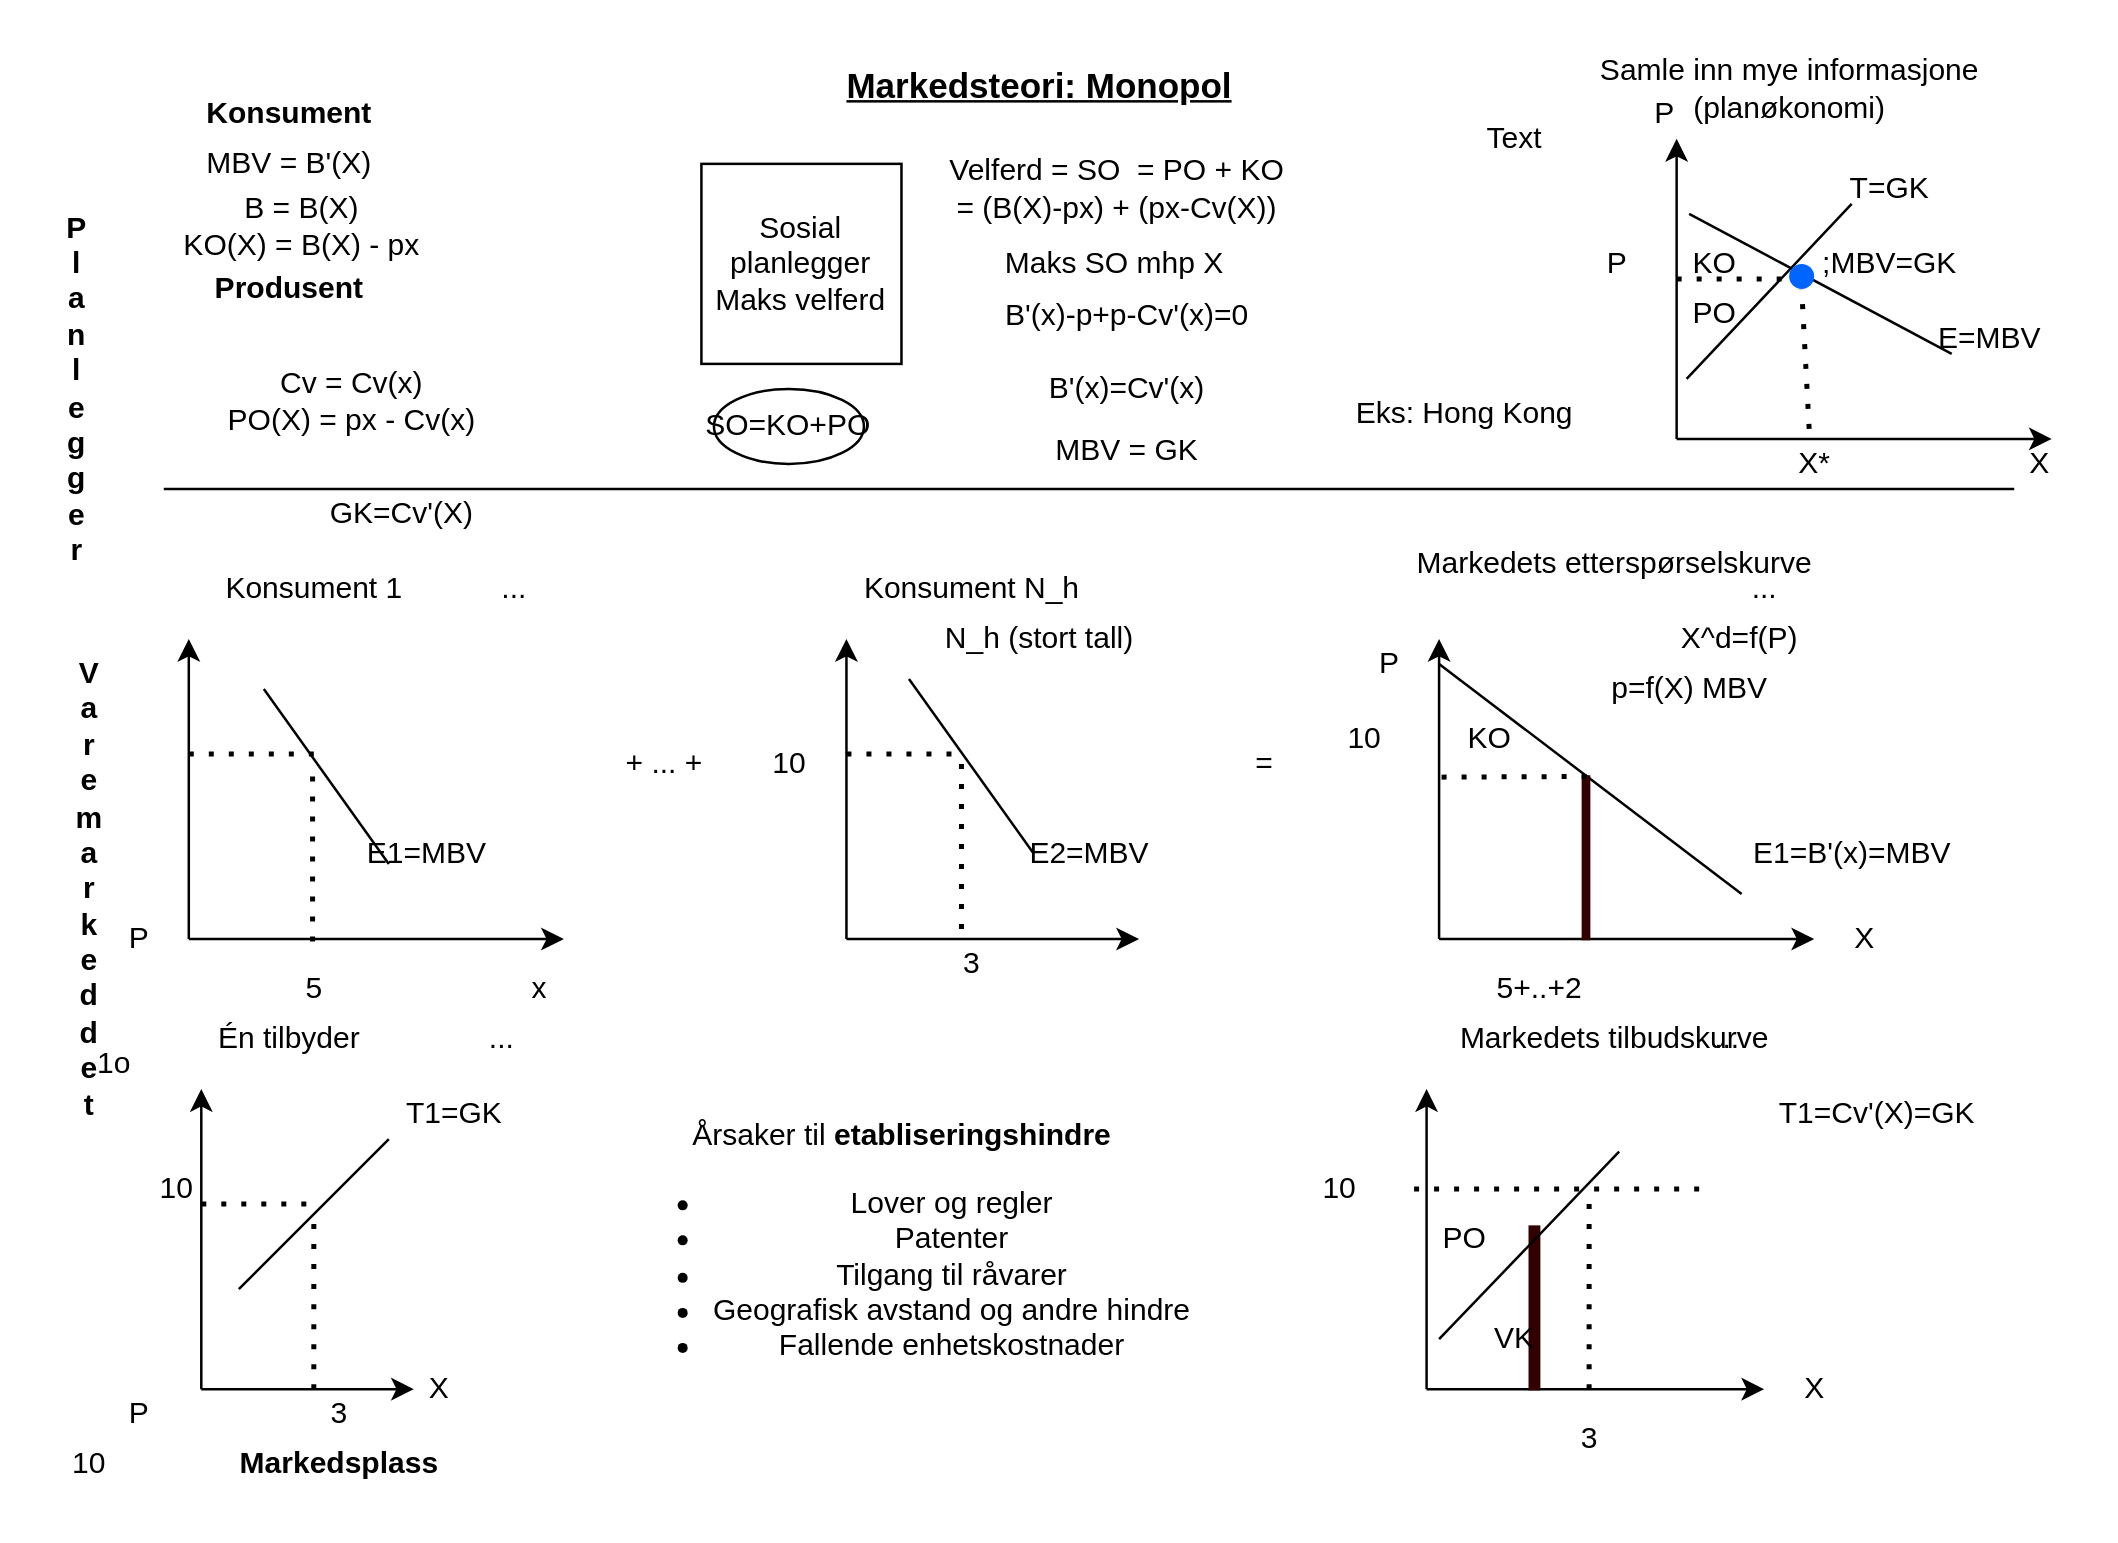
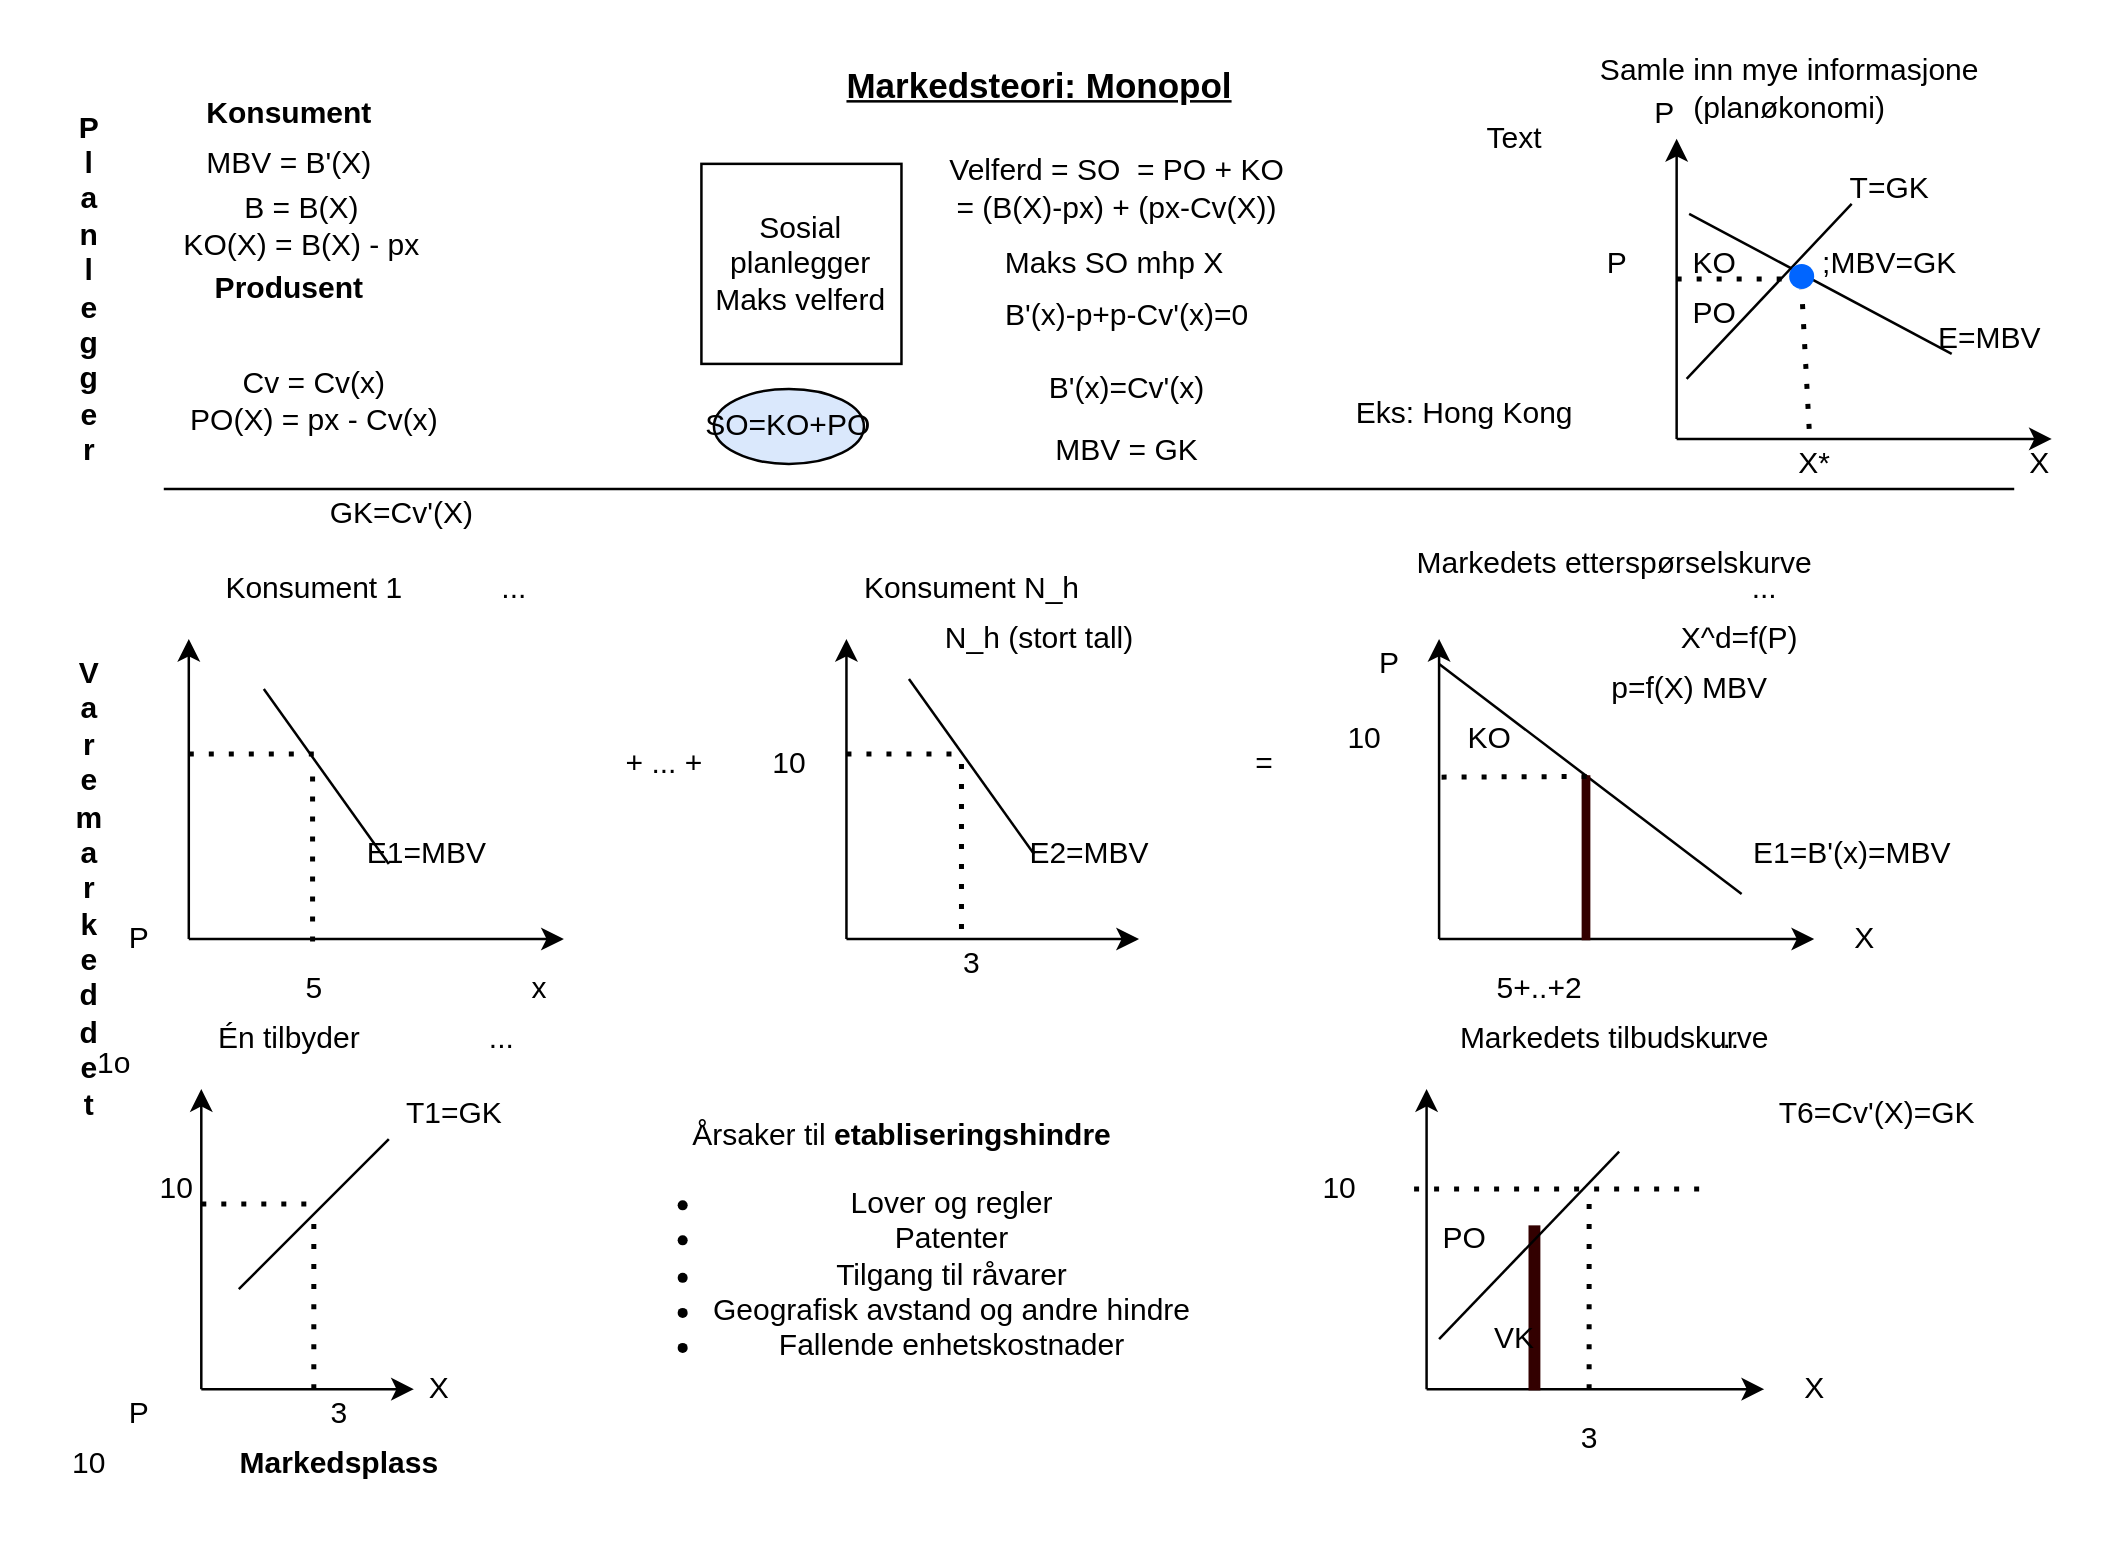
(76, 389) -> (89, 289)
(351, 401) -> (314, 401)
(789, 426) -> (789, 426)
(1878, 1114) -> (1878, 1114)
